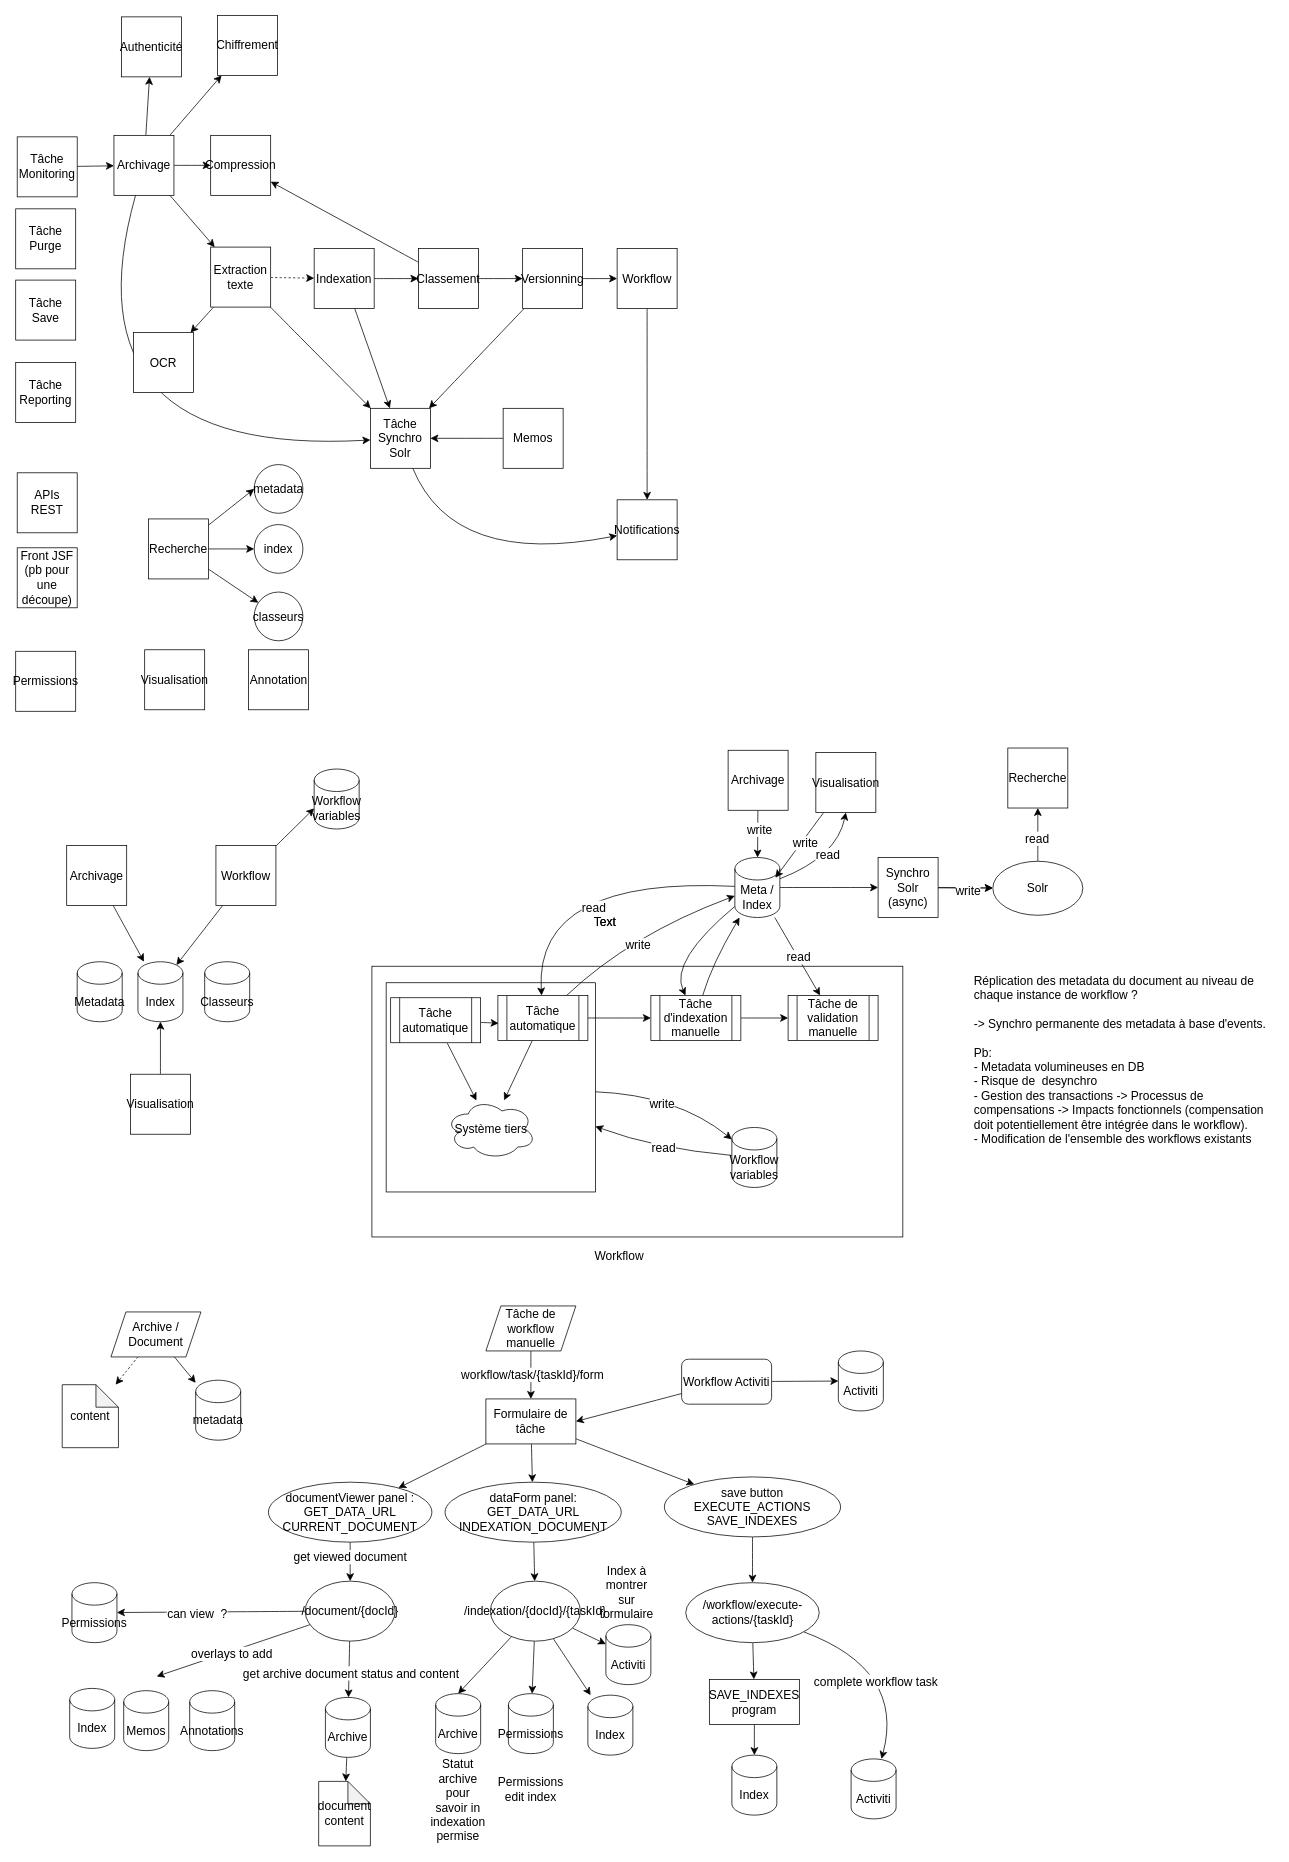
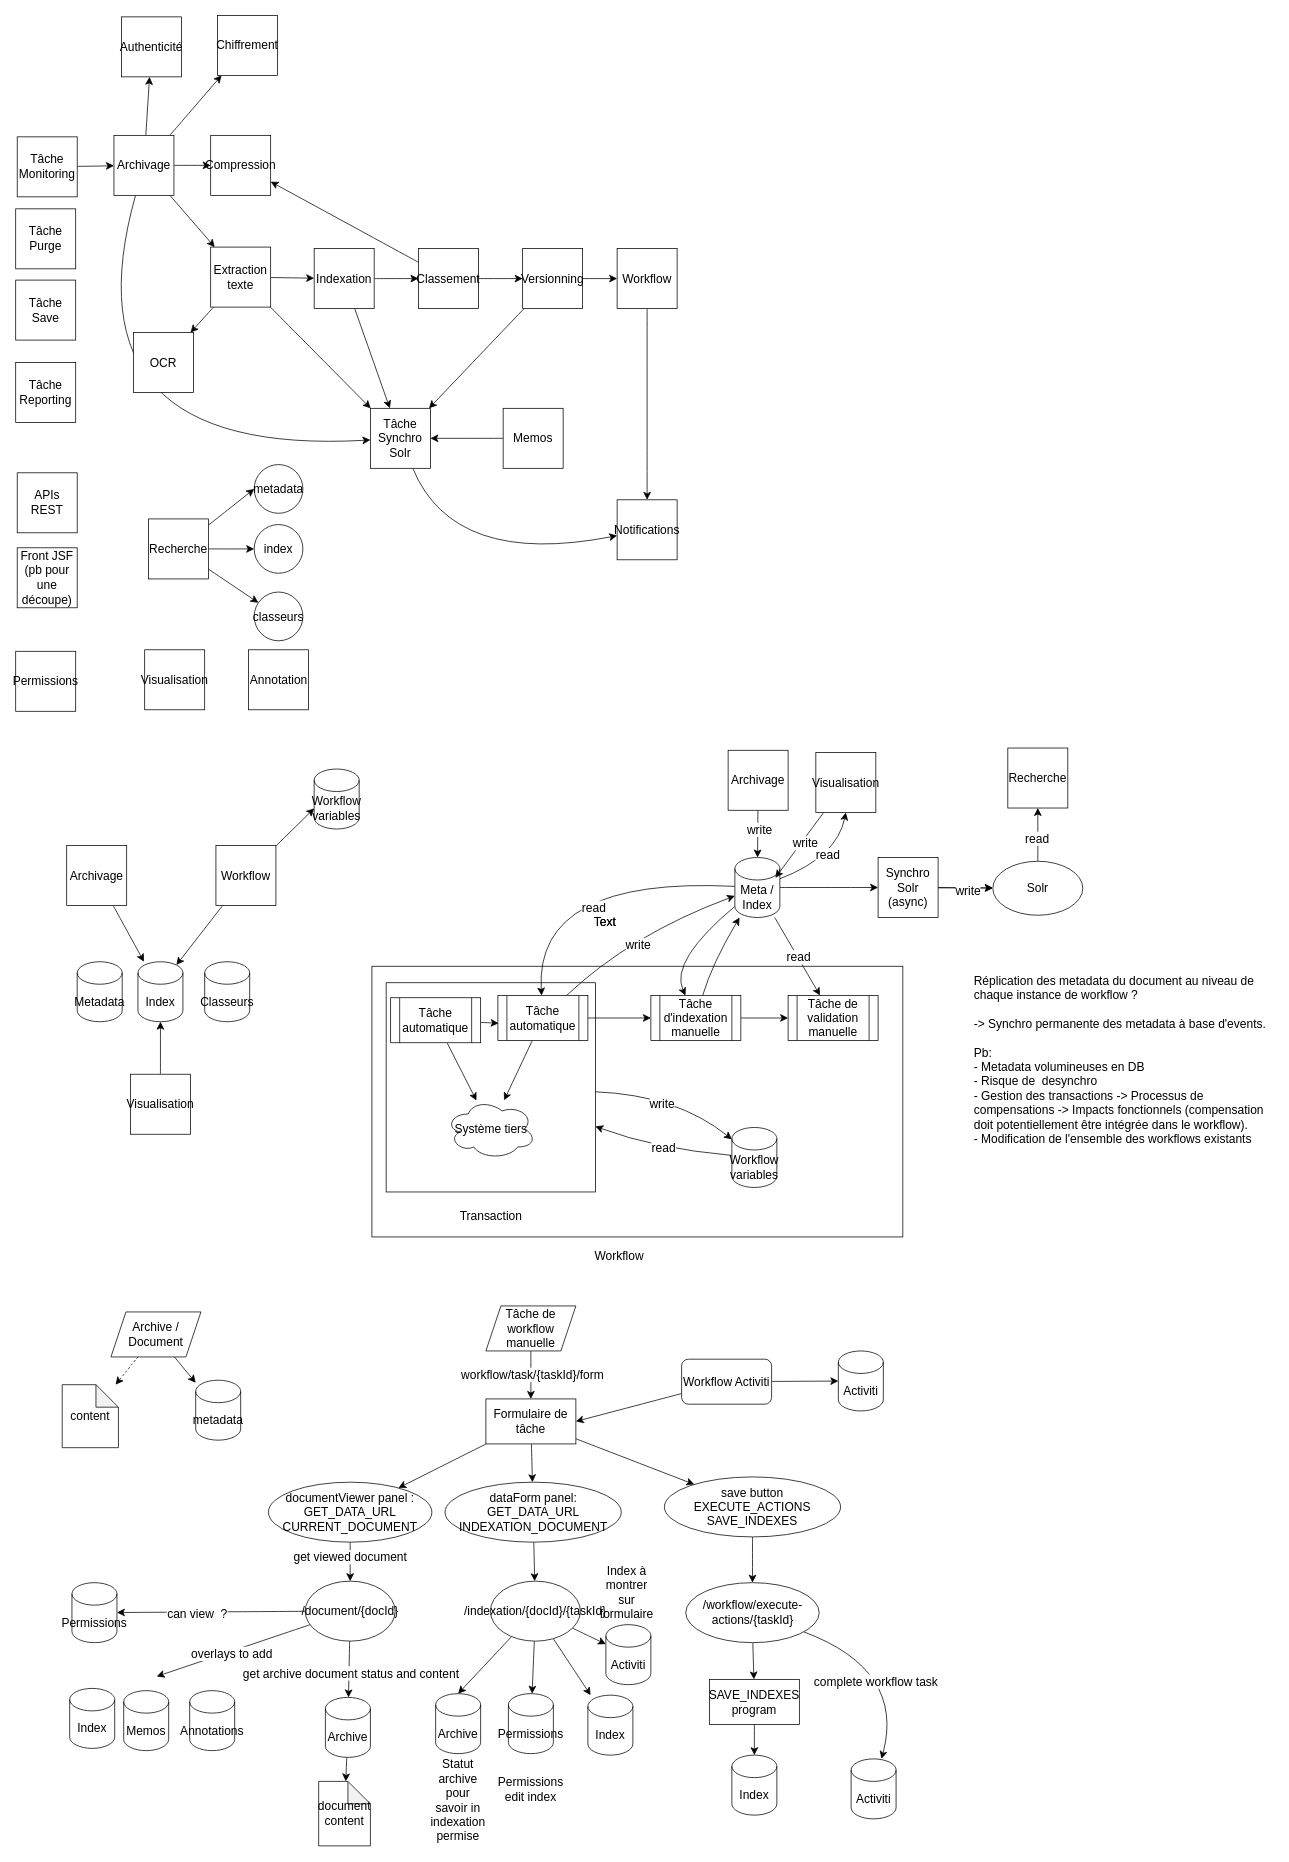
(290, 278) -> (290, 278)
none -> (491, 1216)
